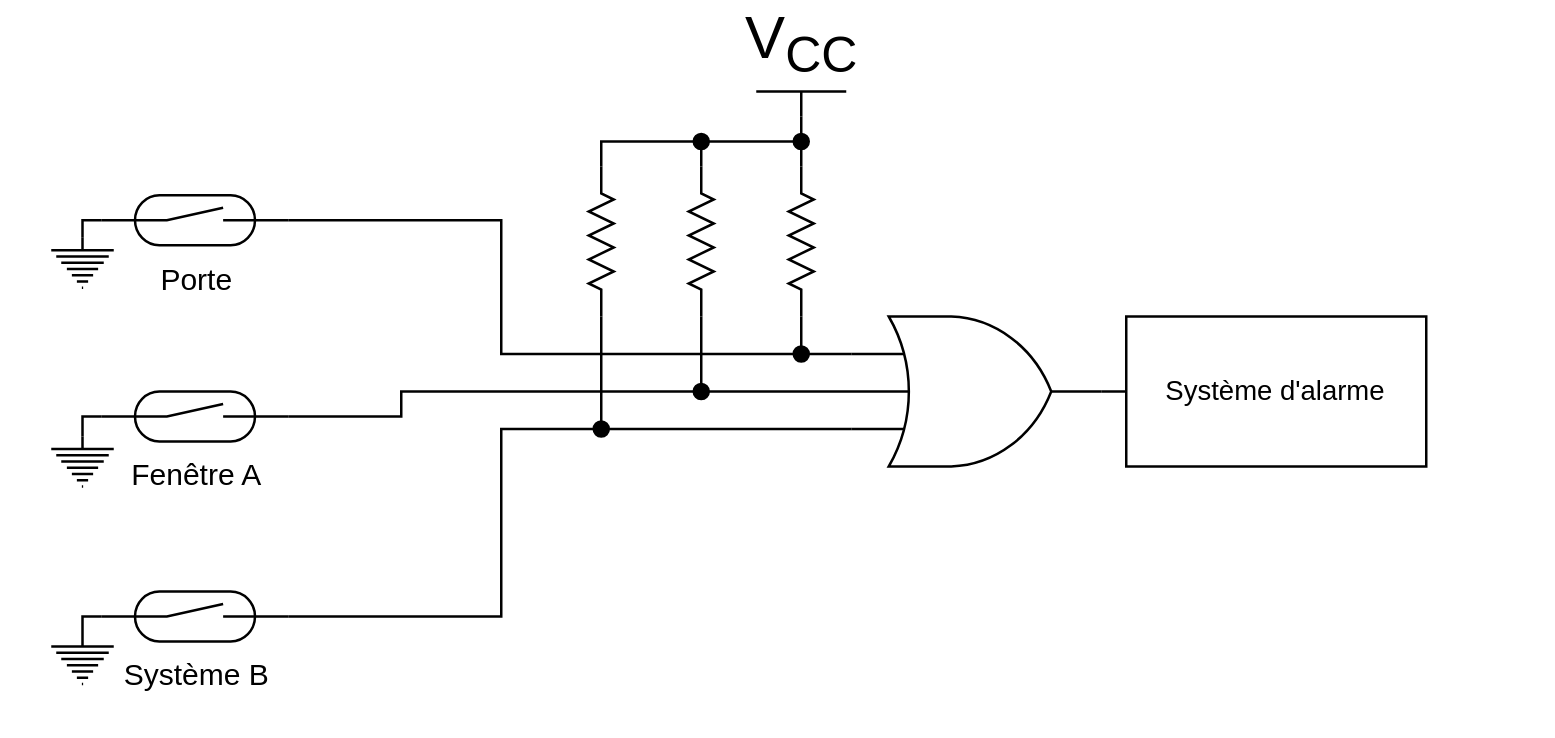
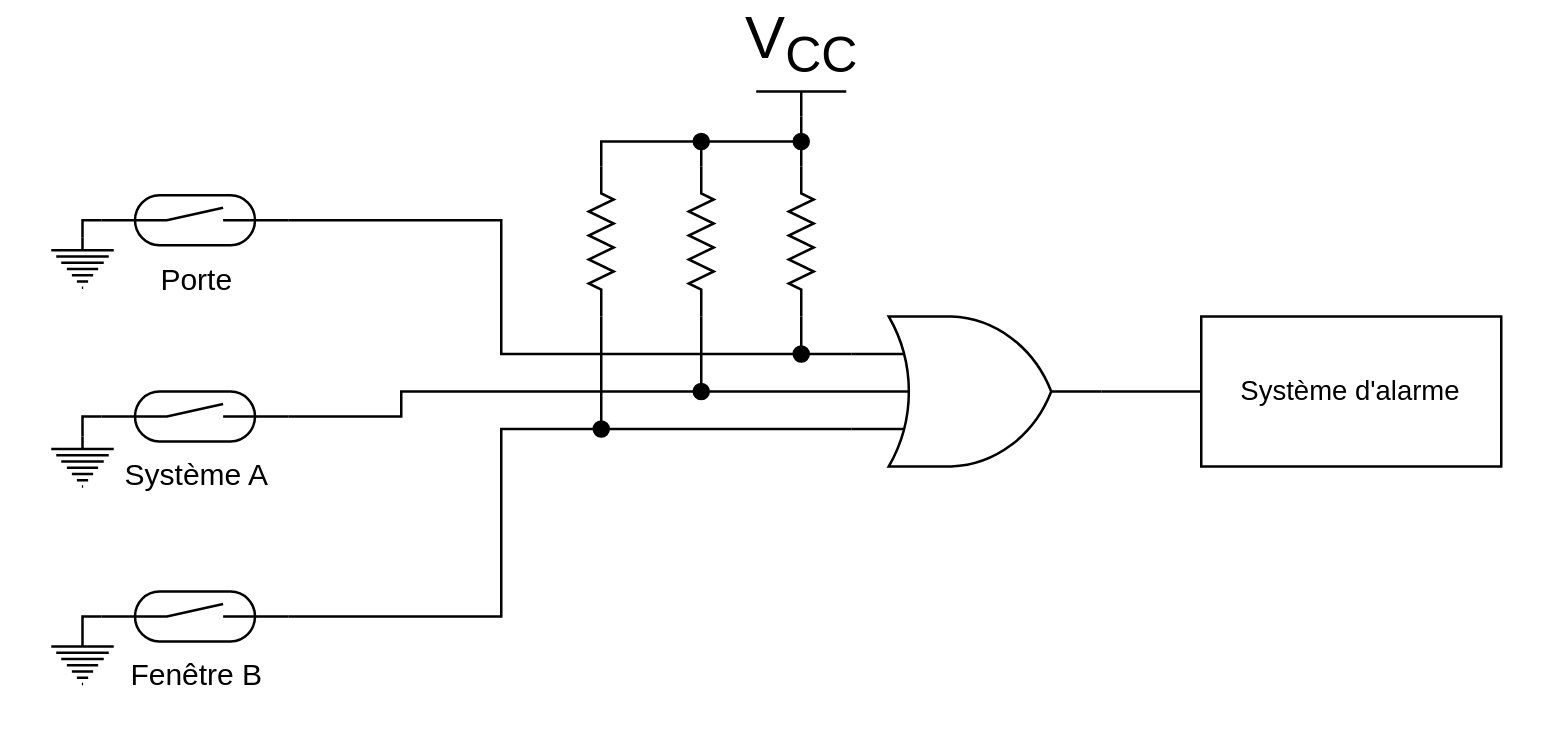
(1276, 391) -> (1351, 391)
(198, 477) -> (198, 477)
(198, 677) -> (198, 677)
